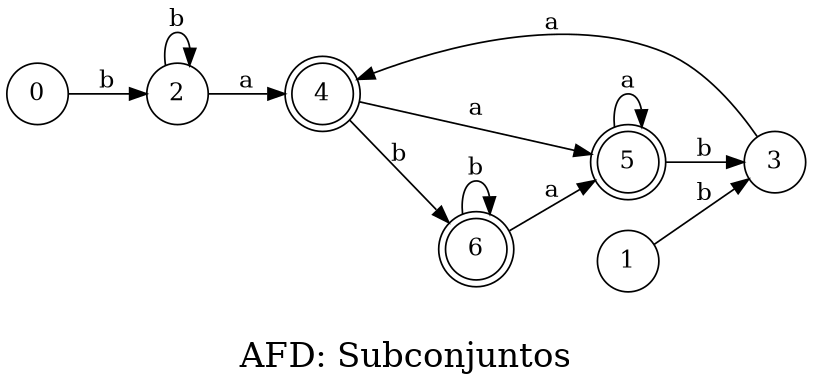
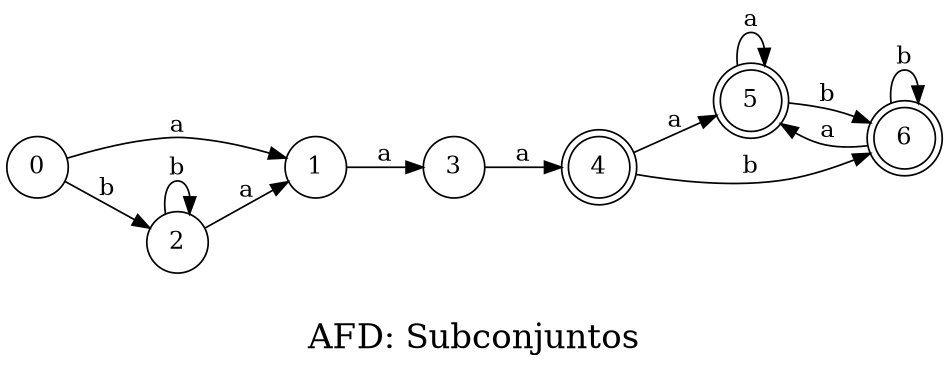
(238, 94) -> (239, 209)
none -> (168, 138)
(696, 162) -> (822, 108)
(705, 194) -> (385, 154)
